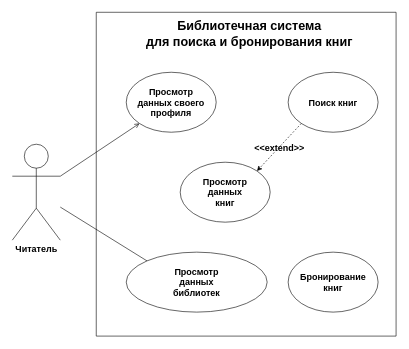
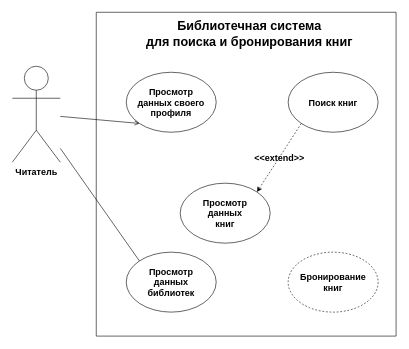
(36, 192) -> (36, 114)
(225, 192) -> (225, 213)
(197, 282) -> (171, 282)
(333, 282) -> (333, 282)
